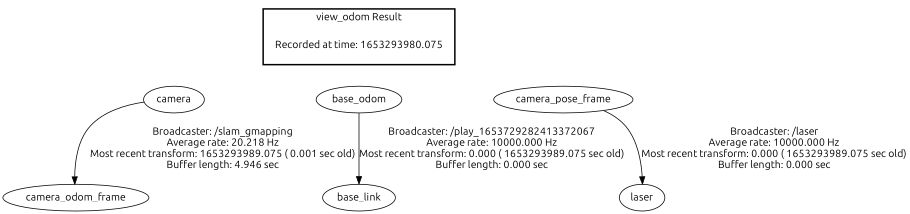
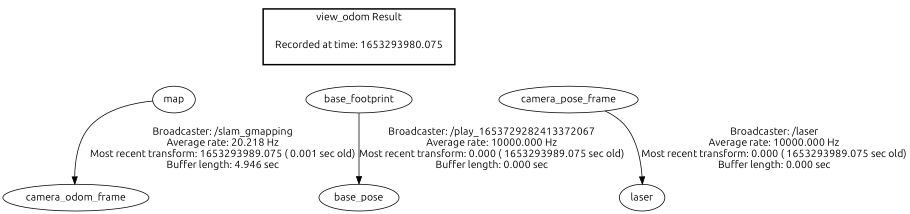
(174, 100) -> (174, 100)
(359, 100) -> (359, 100)
(359, 198) -> (359, 198)
